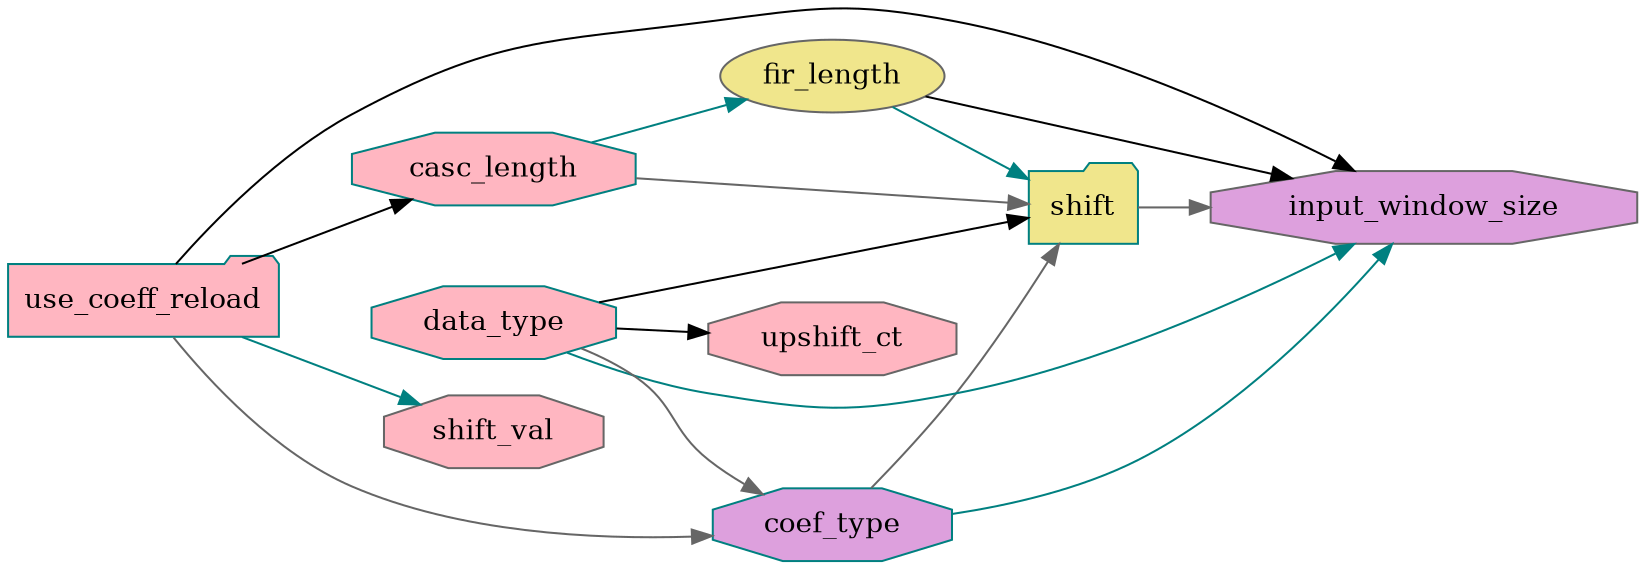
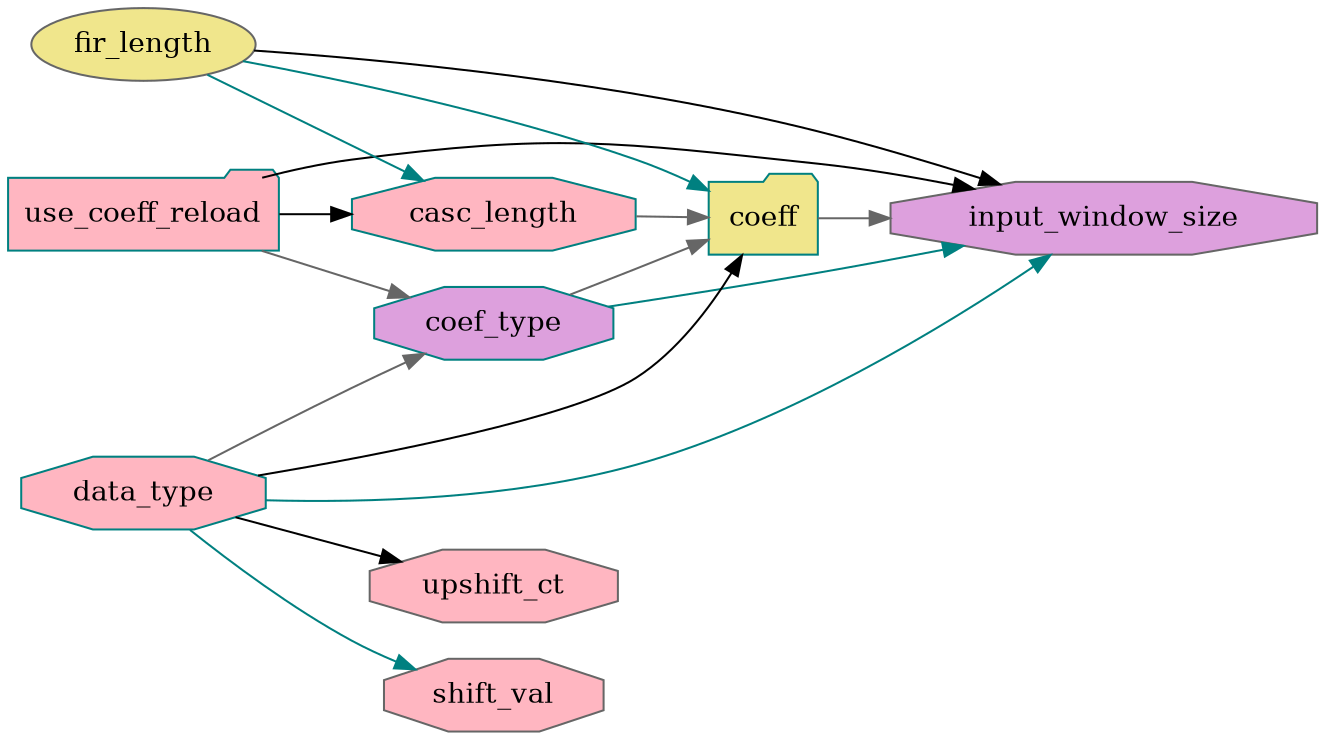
(659, 124) -> (306, 123)
(1083, 207) -> (763, 218)
(321, 367) -> (289, 602)
